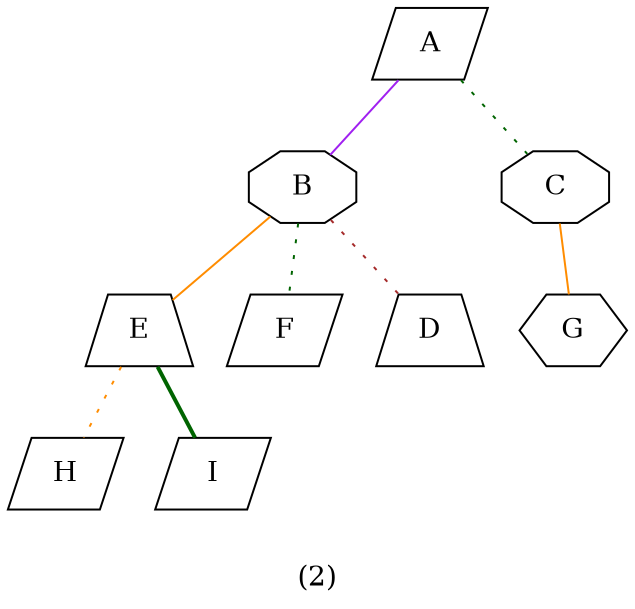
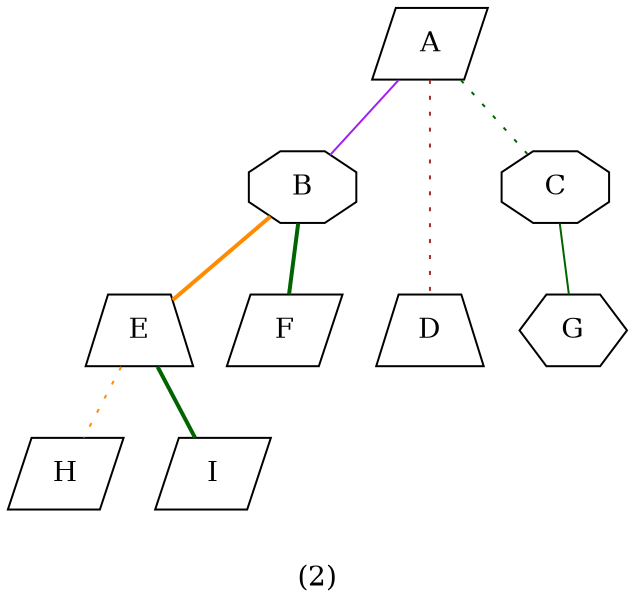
(365, 257) -> (430, 187)
(222, 258) -> (222, 258)
(294, 259) -> (294, 259)
(564, 259) -> (564, 259)
